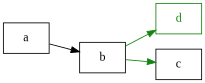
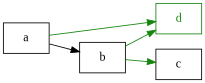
none -> (98, 29)
